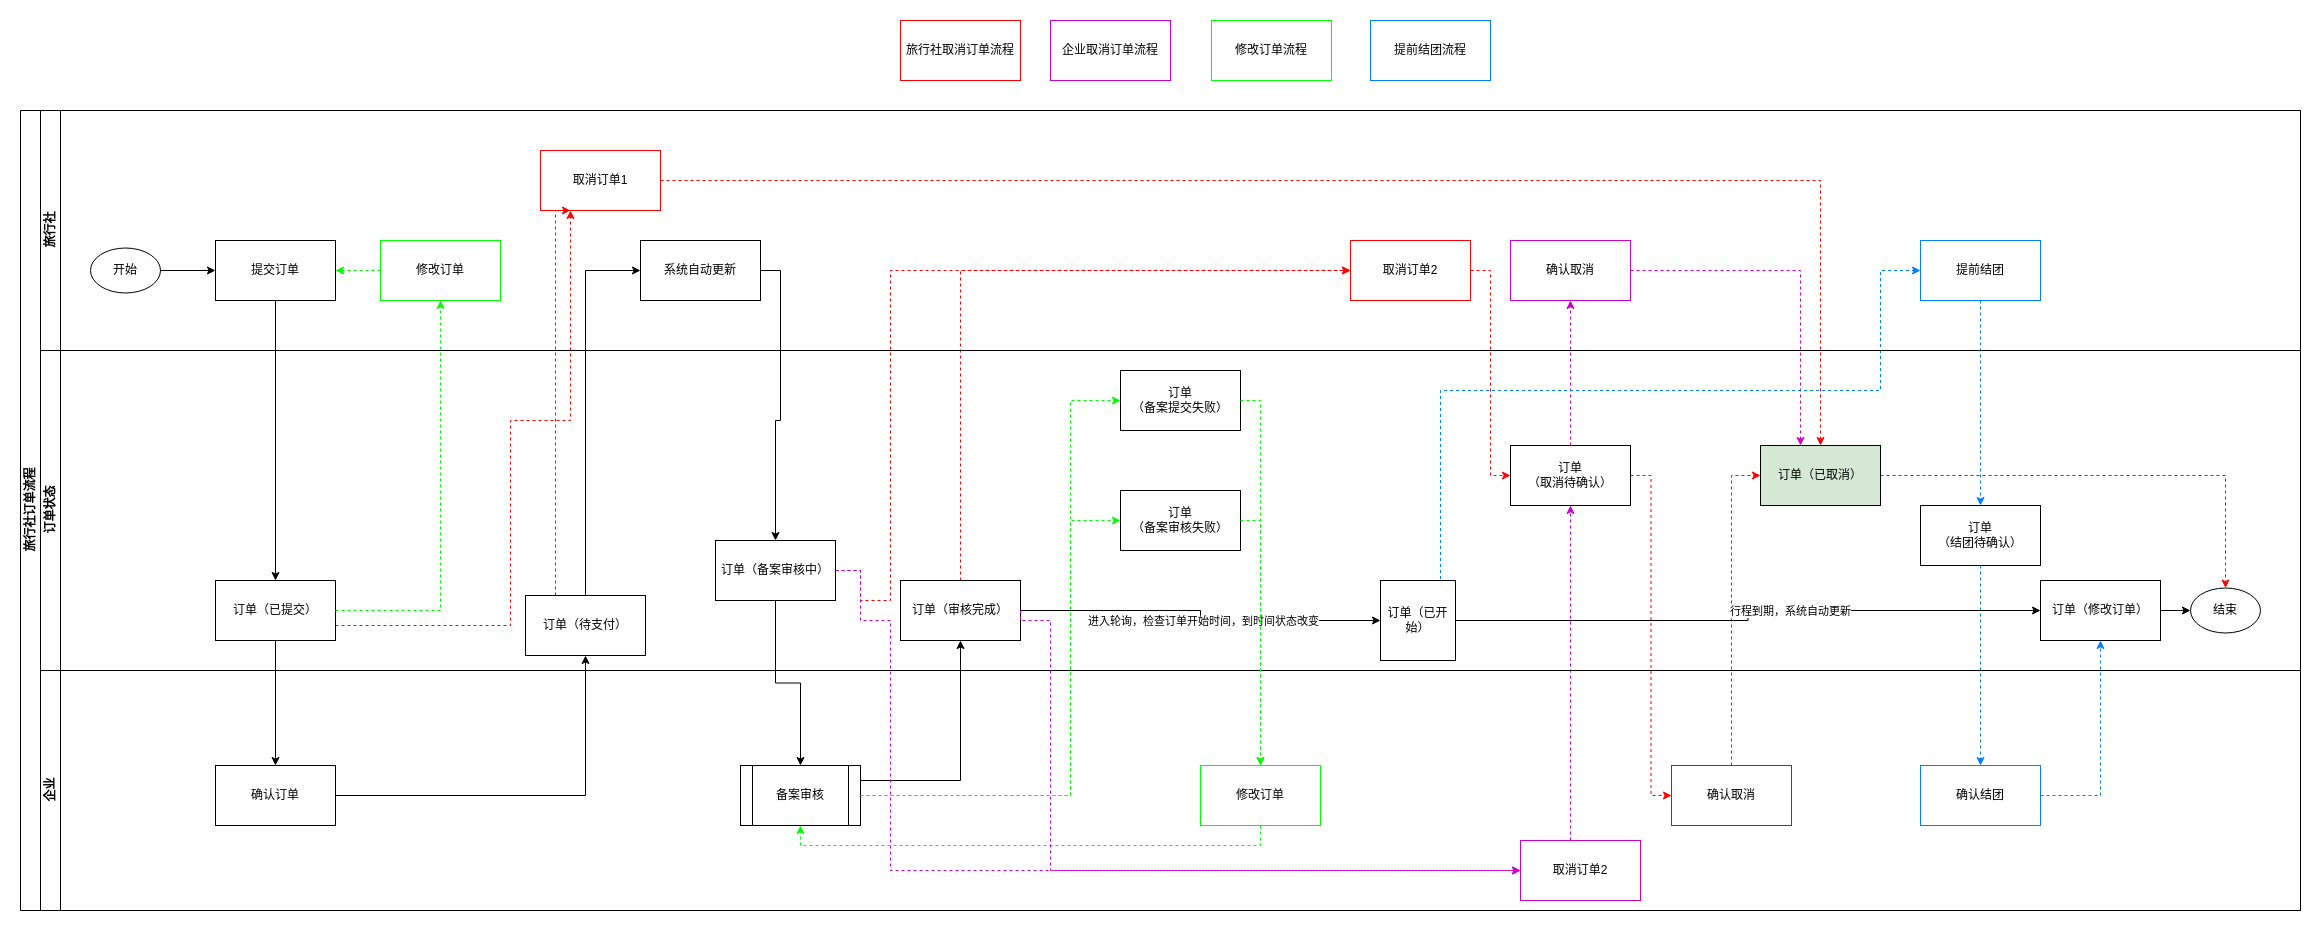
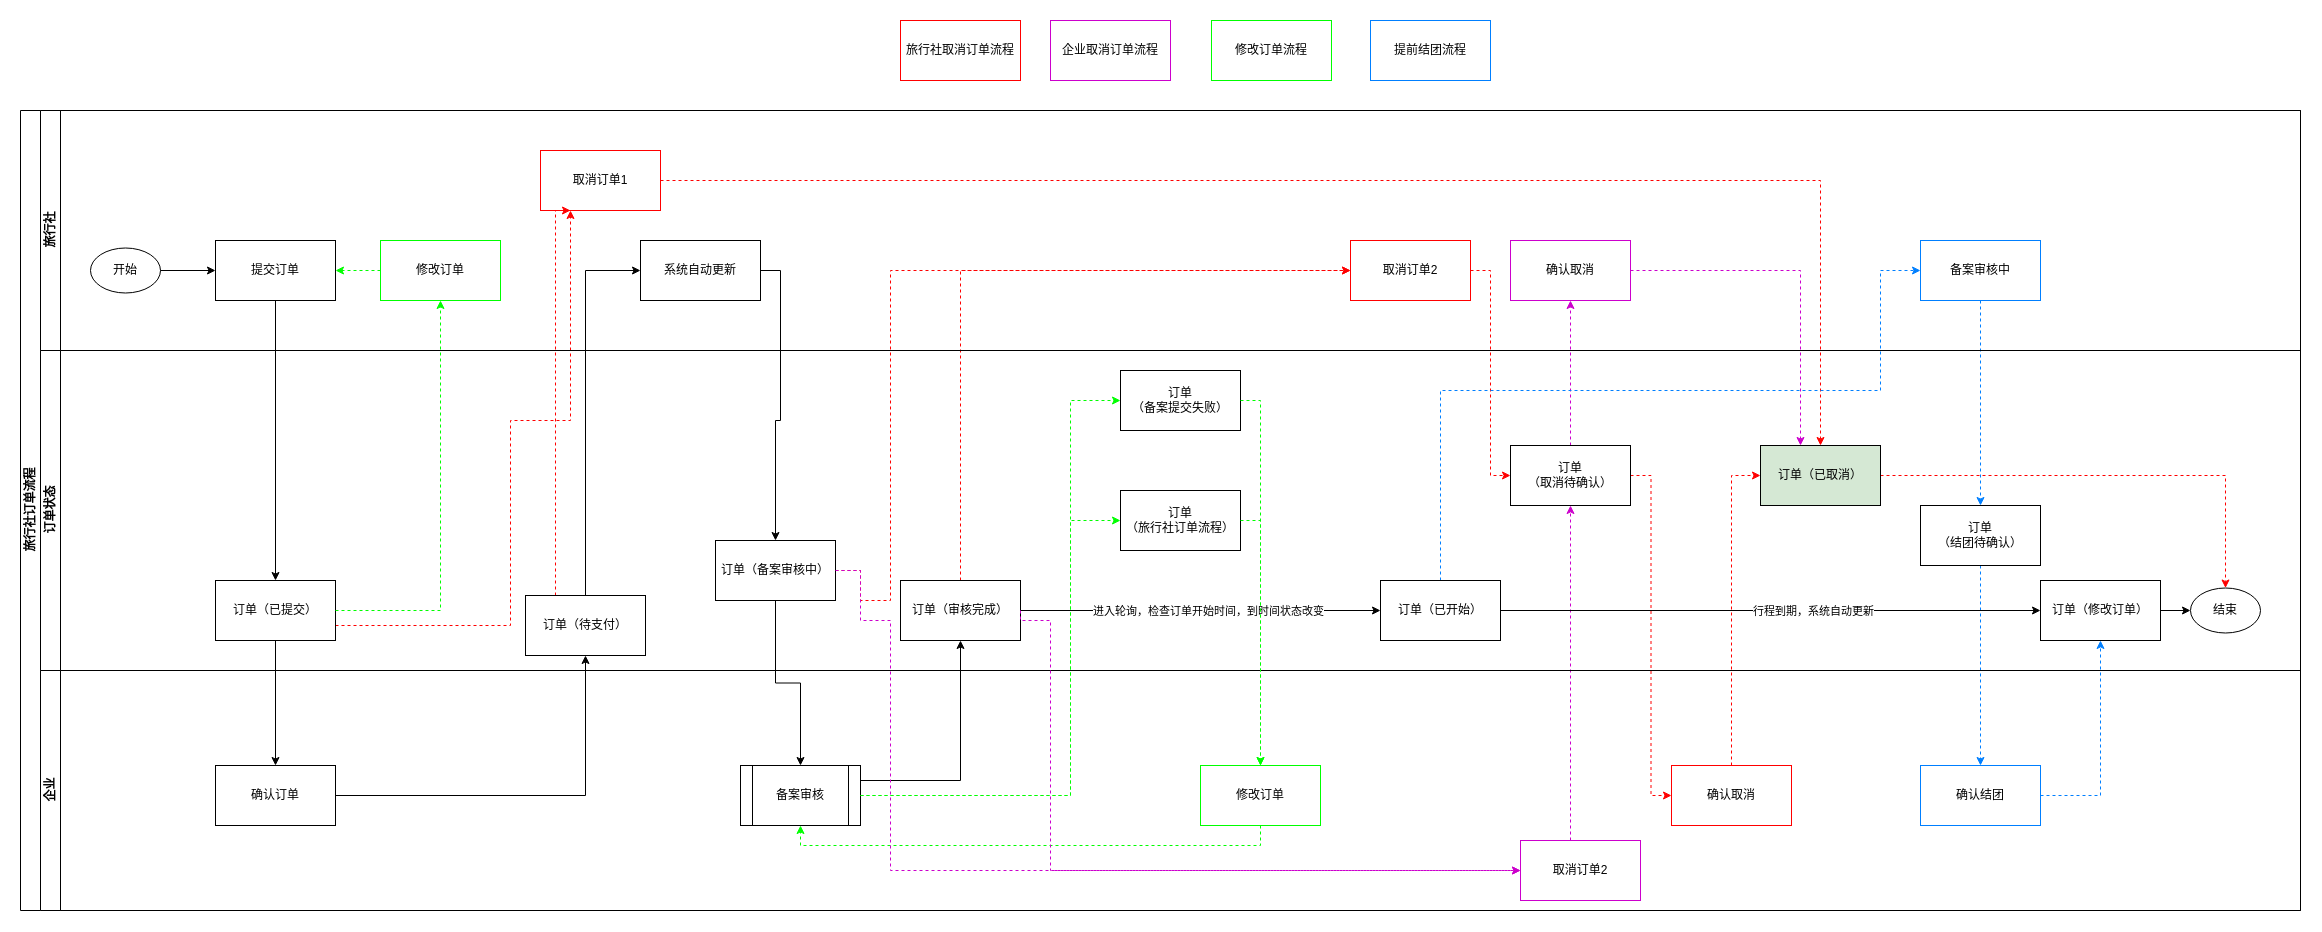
(1981, 271) -> (1981, 271)
(1181, 521) -> (1181, 521)
(1418, 621) -> (1441, 611)
